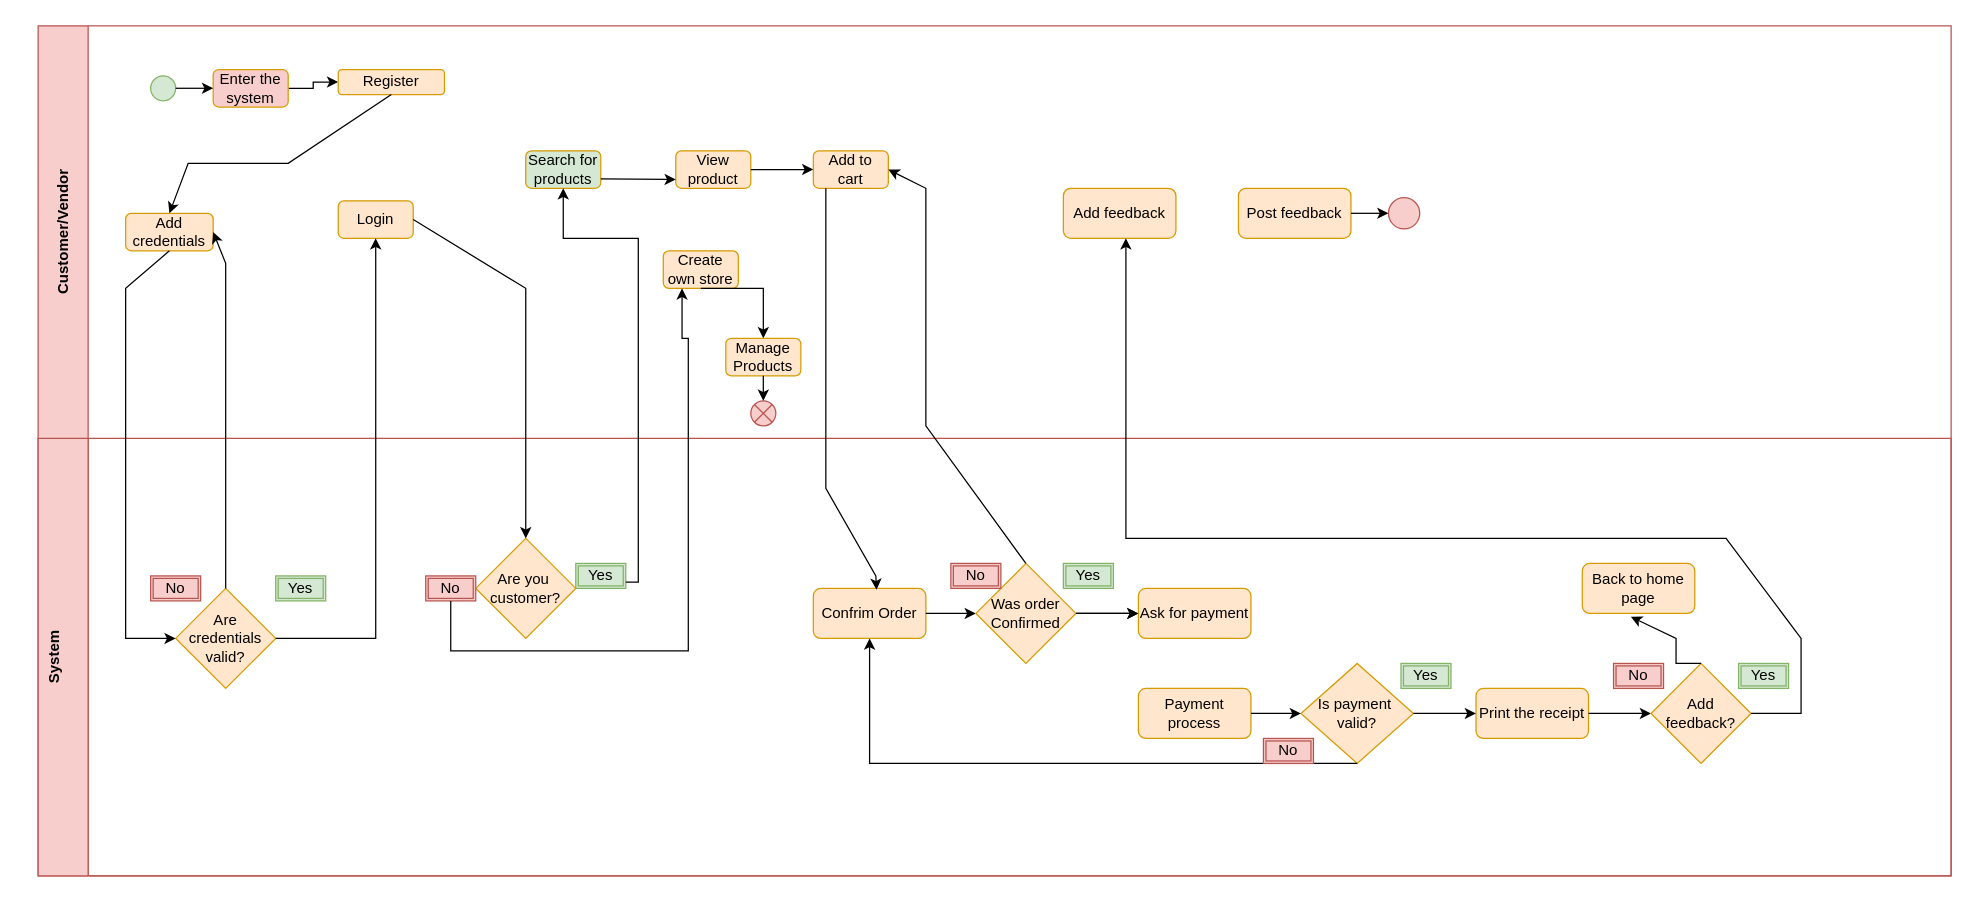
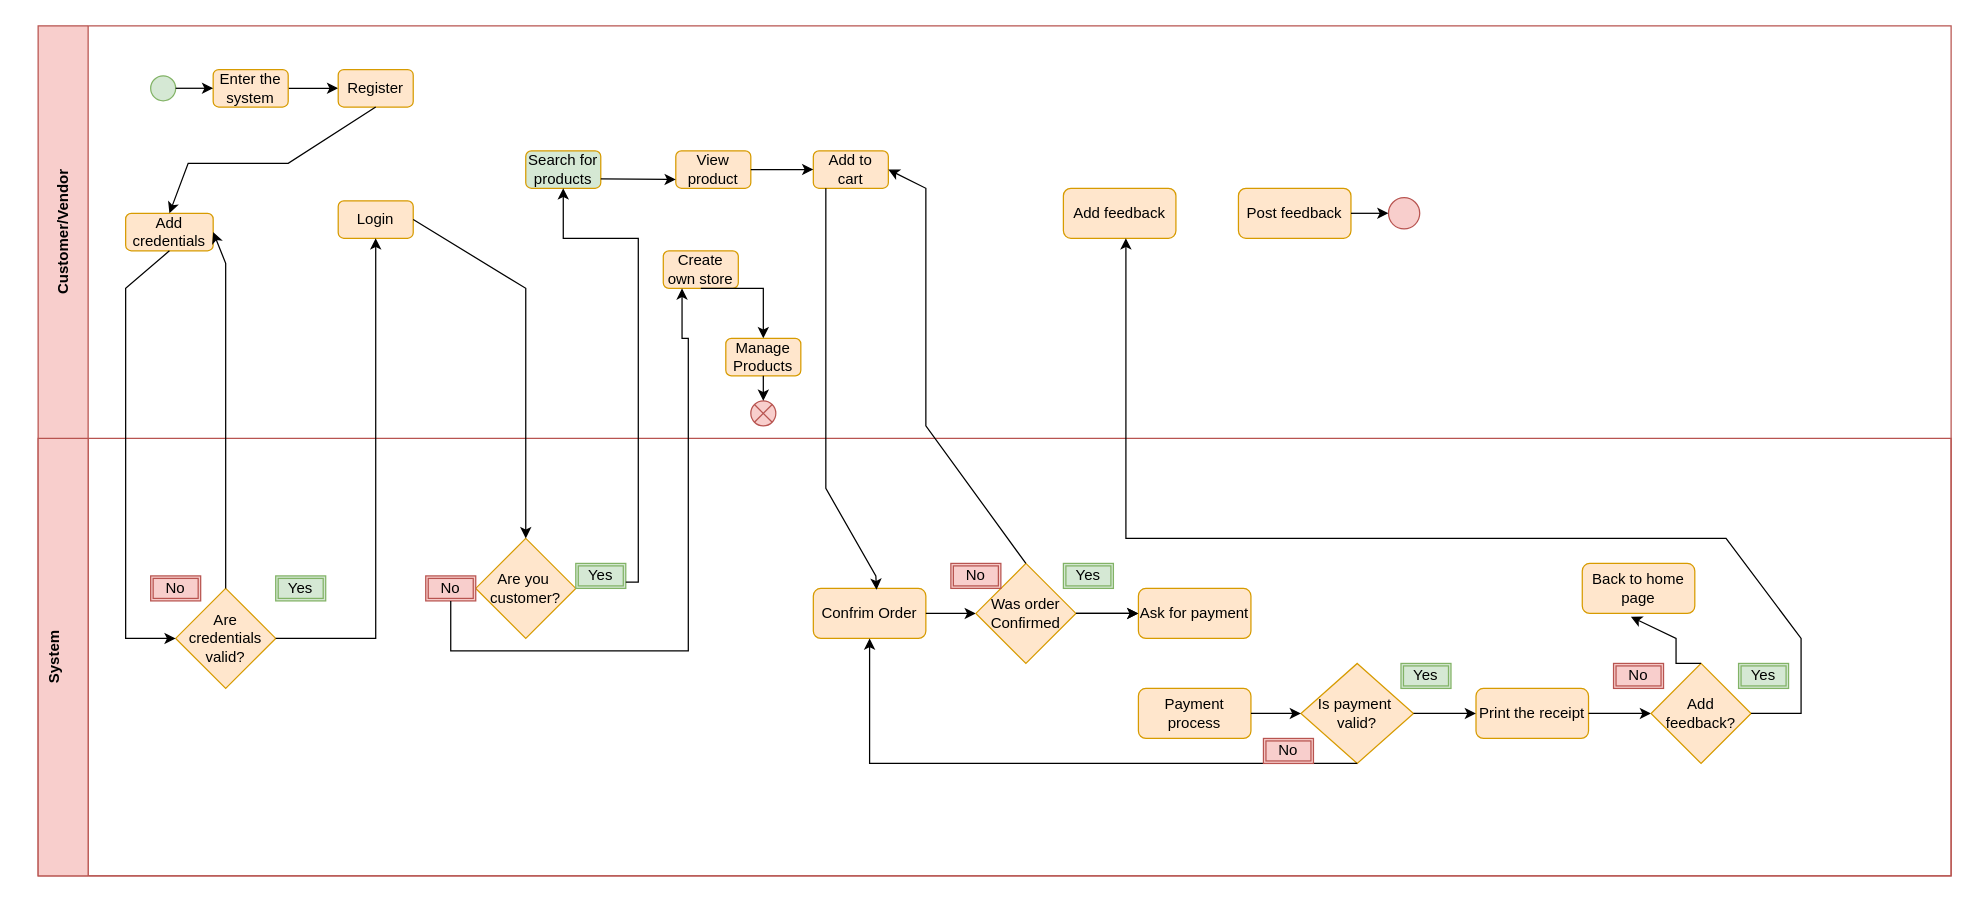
(391, 82) -> (376, 88)
(251, 88) -> (251, 88)
